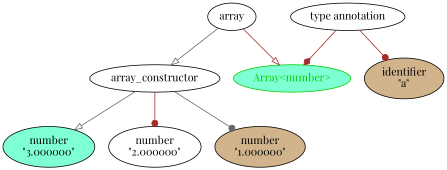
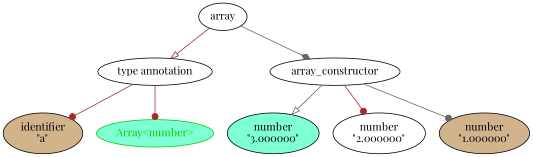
(198, 44) -> (271, 41)
(259, 44) -> (193, 41)
(323, 44) -> (155, 99)
